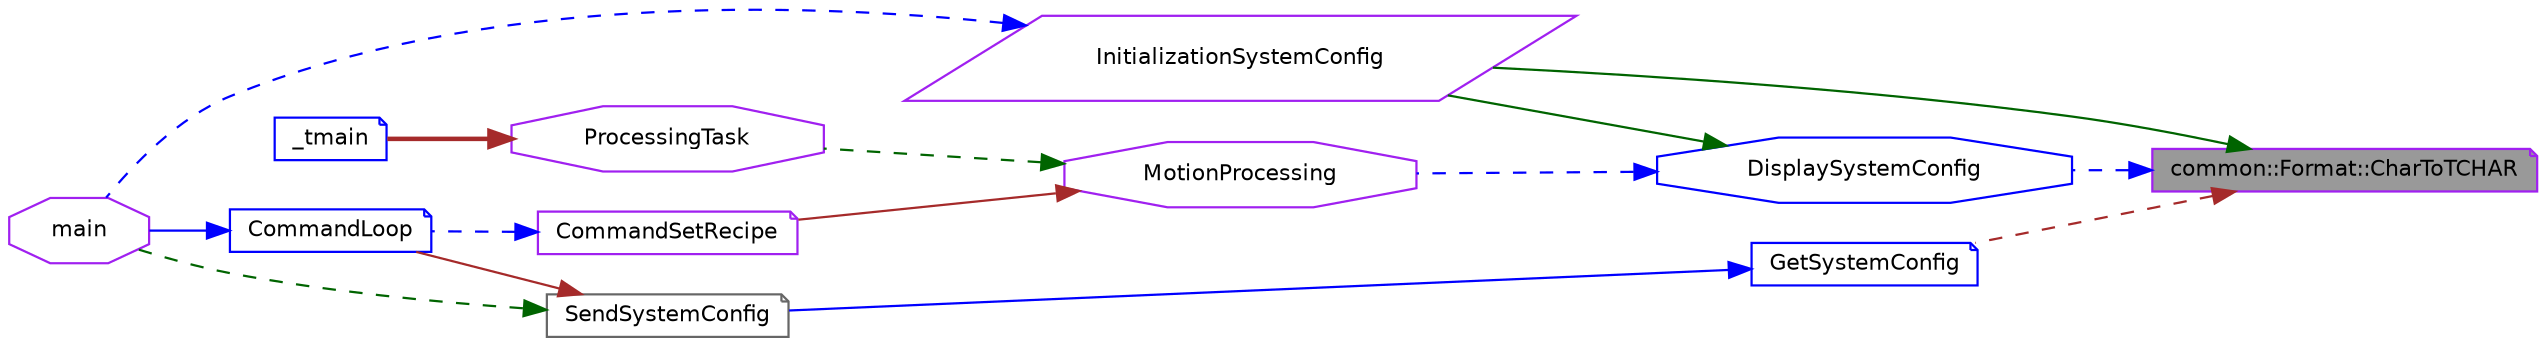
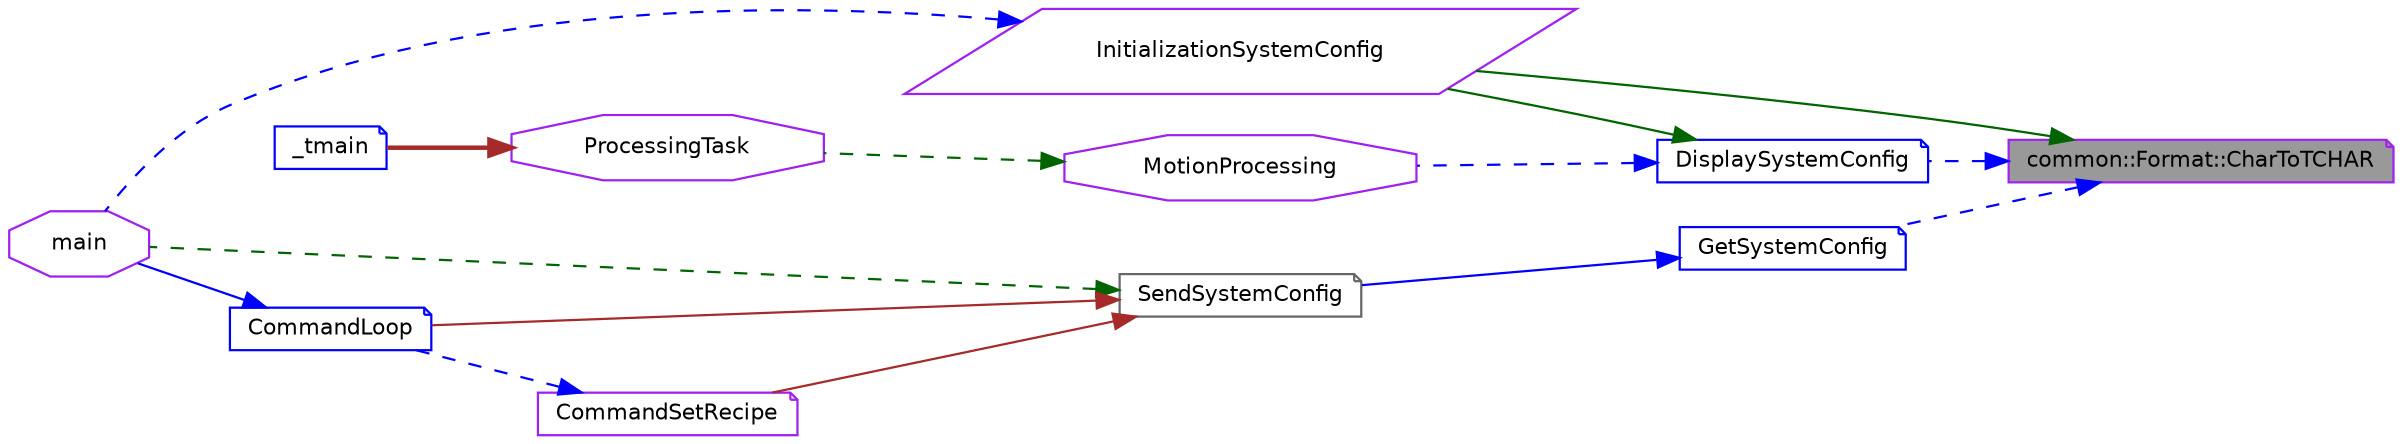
(1865, 170) -> (1793, 161)
(927, 207) -> (943, 357)
(2094, 219) -> (1986, 207)
